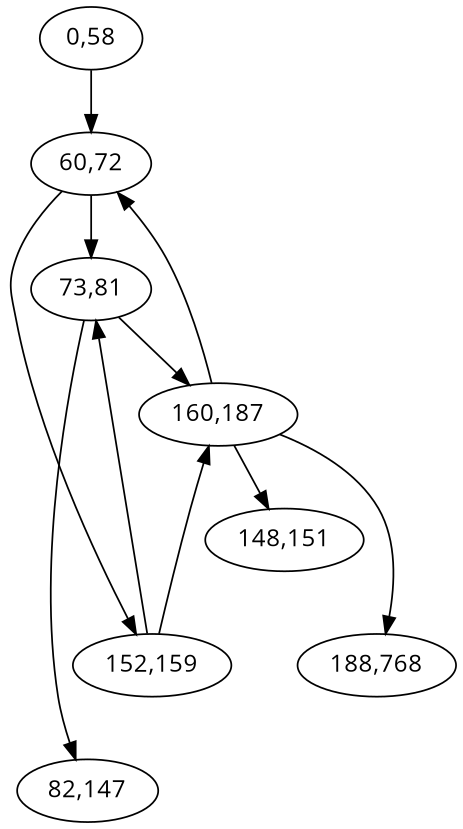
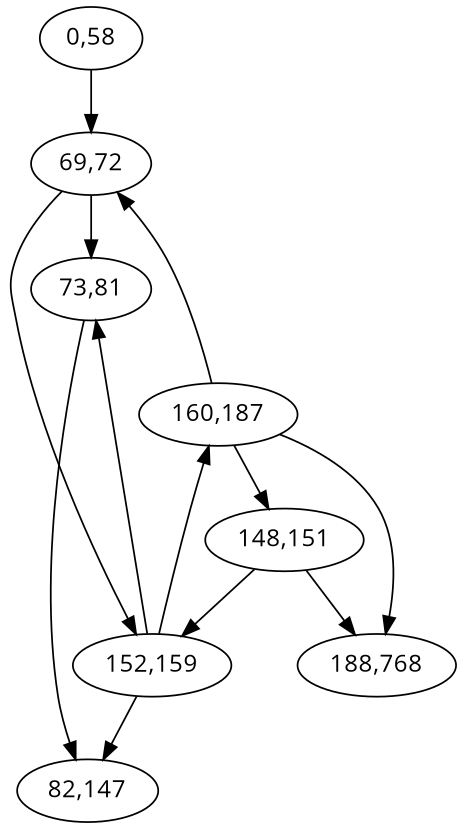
(91, 164) -> (91, 164)
(148, 345) -> none
none -> (325, 596)
none -> (225, 597)
none -> (124, 720)
